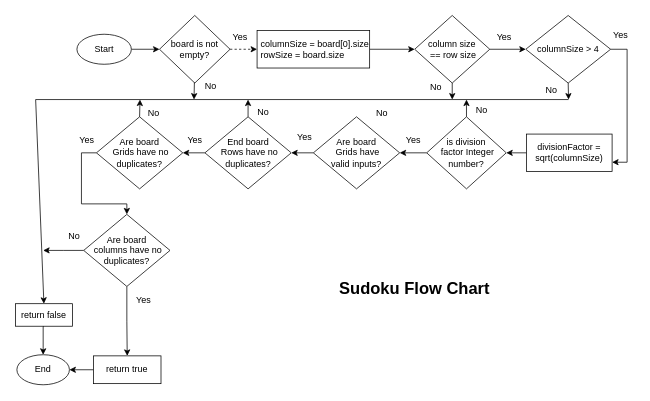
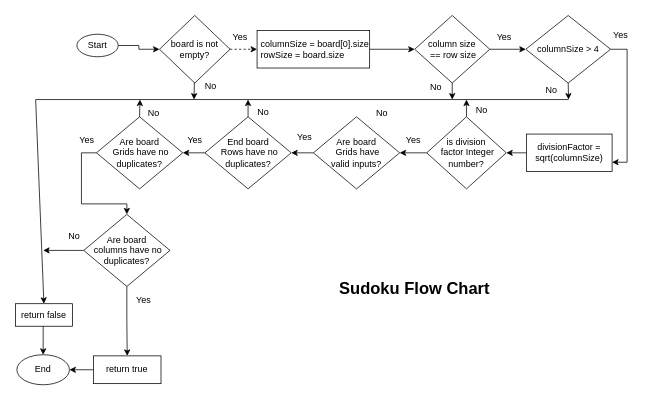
(104, 49) -> (98, 45)
